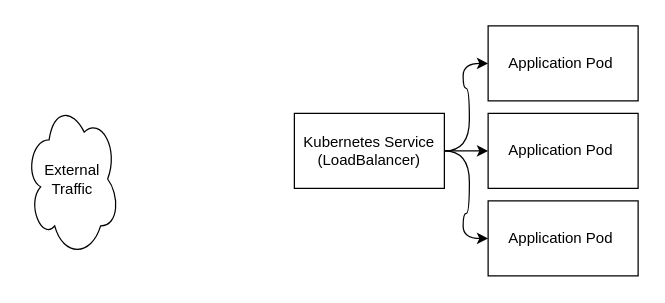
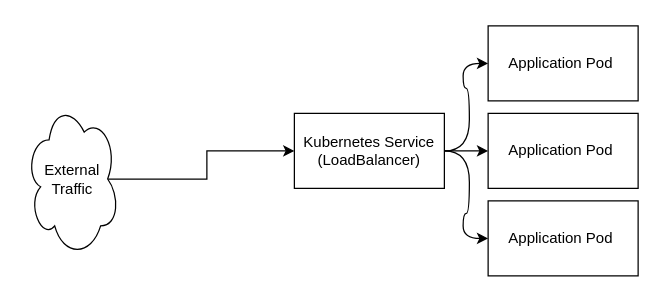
none -> (207, 175)
